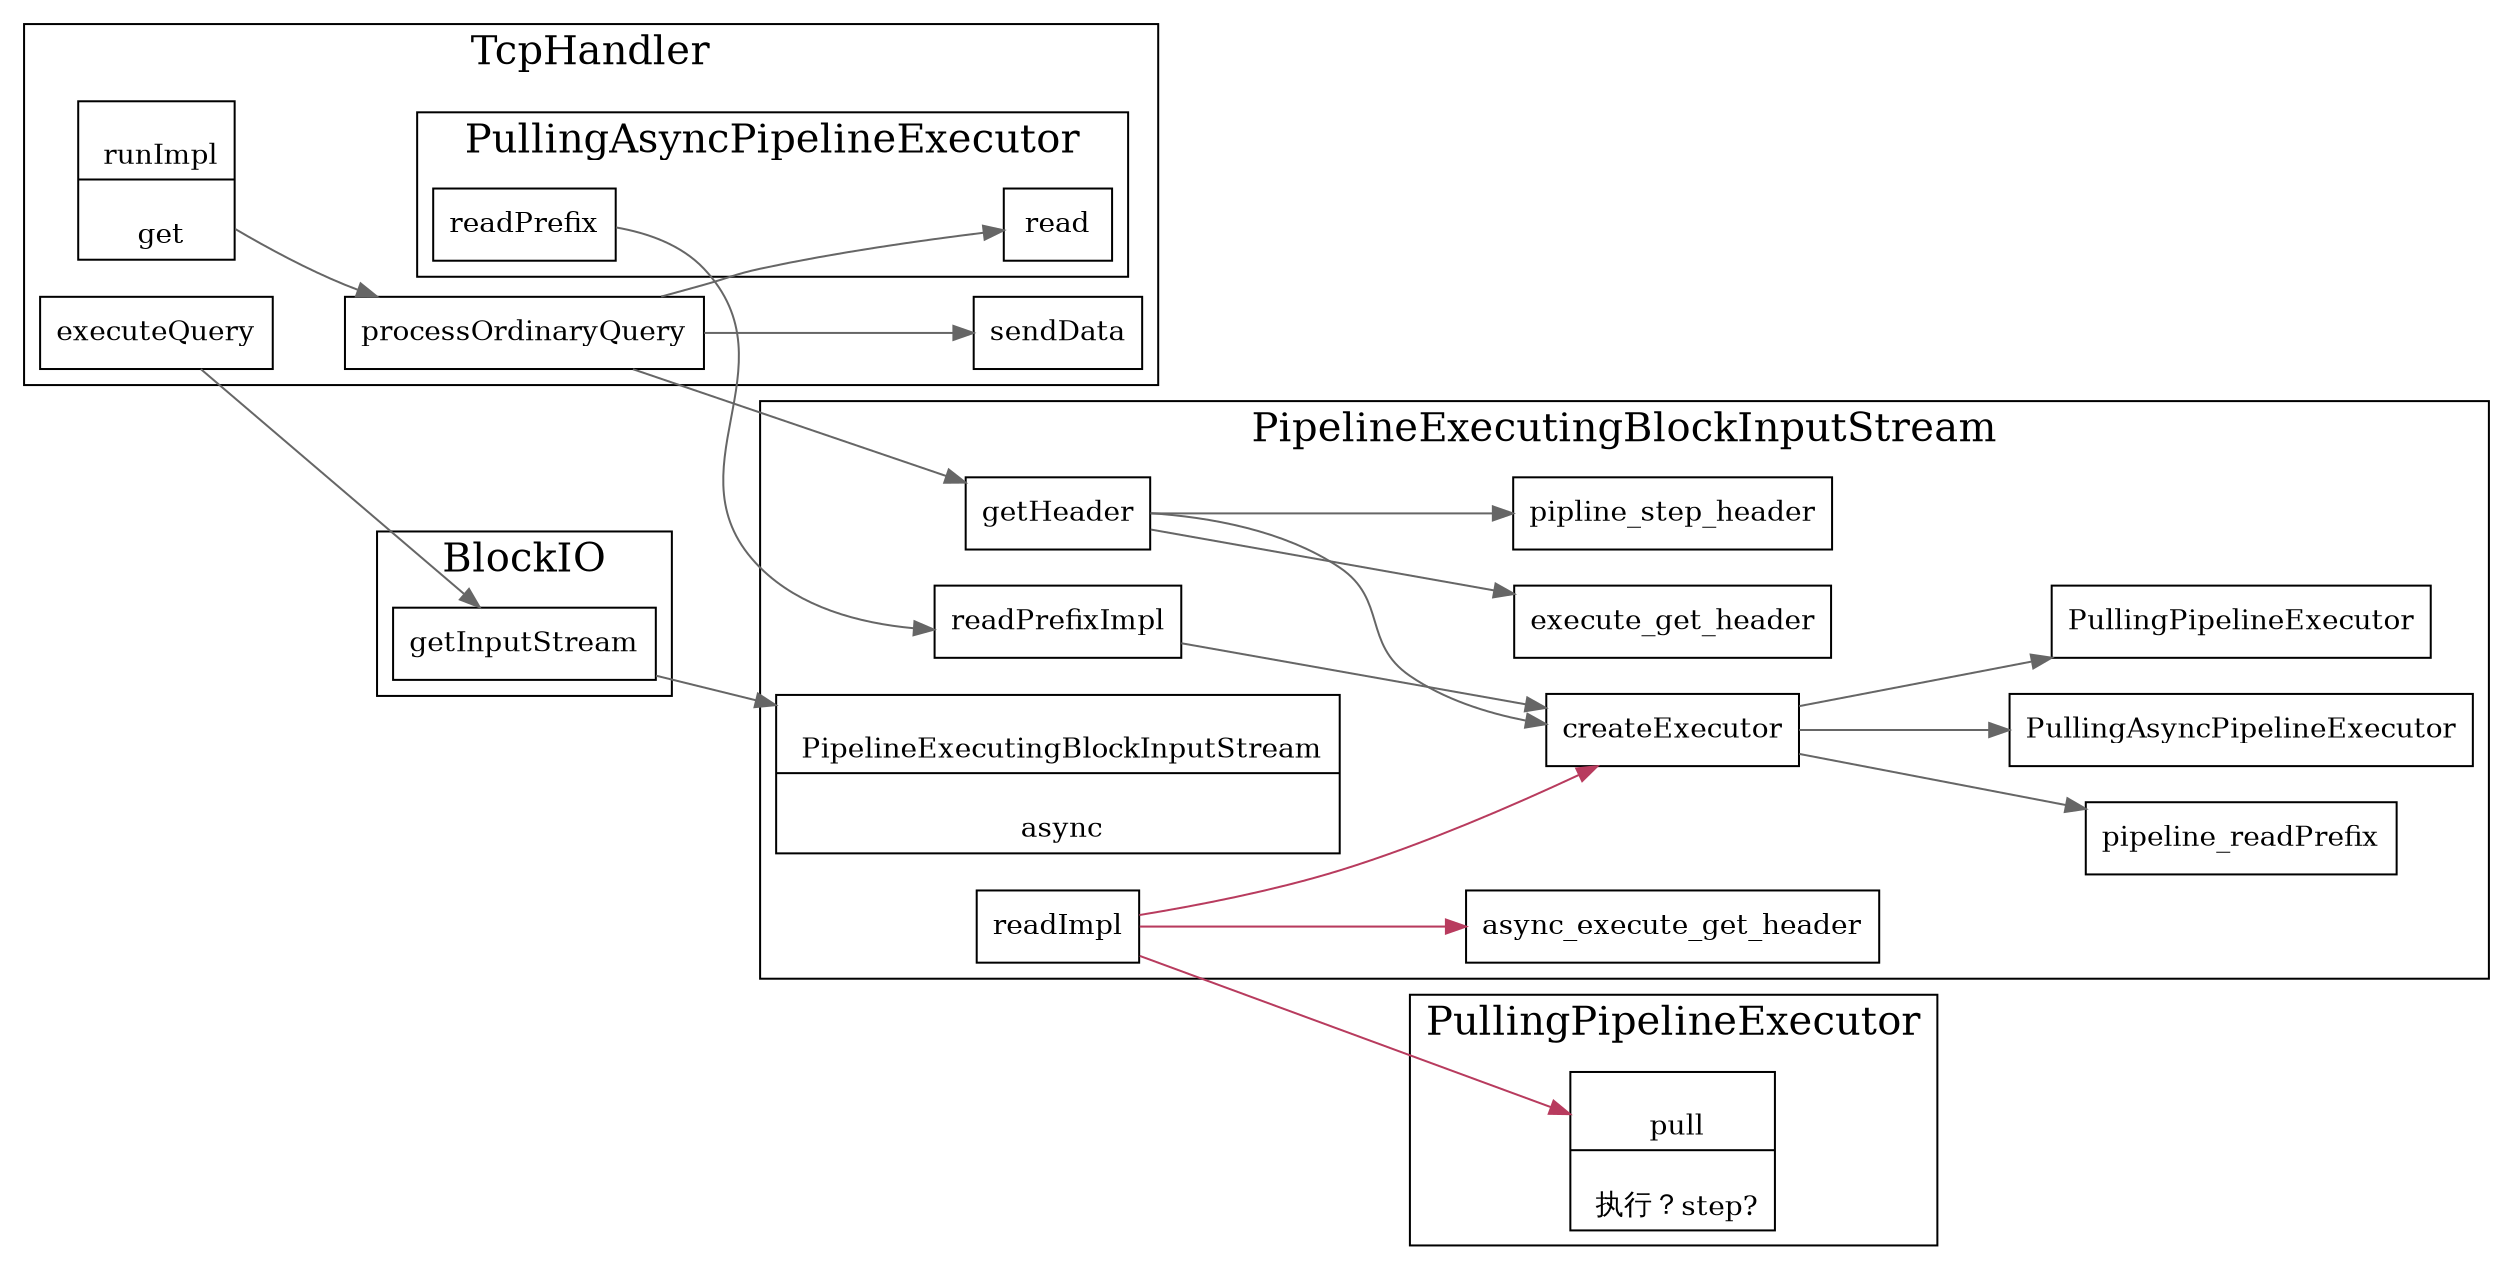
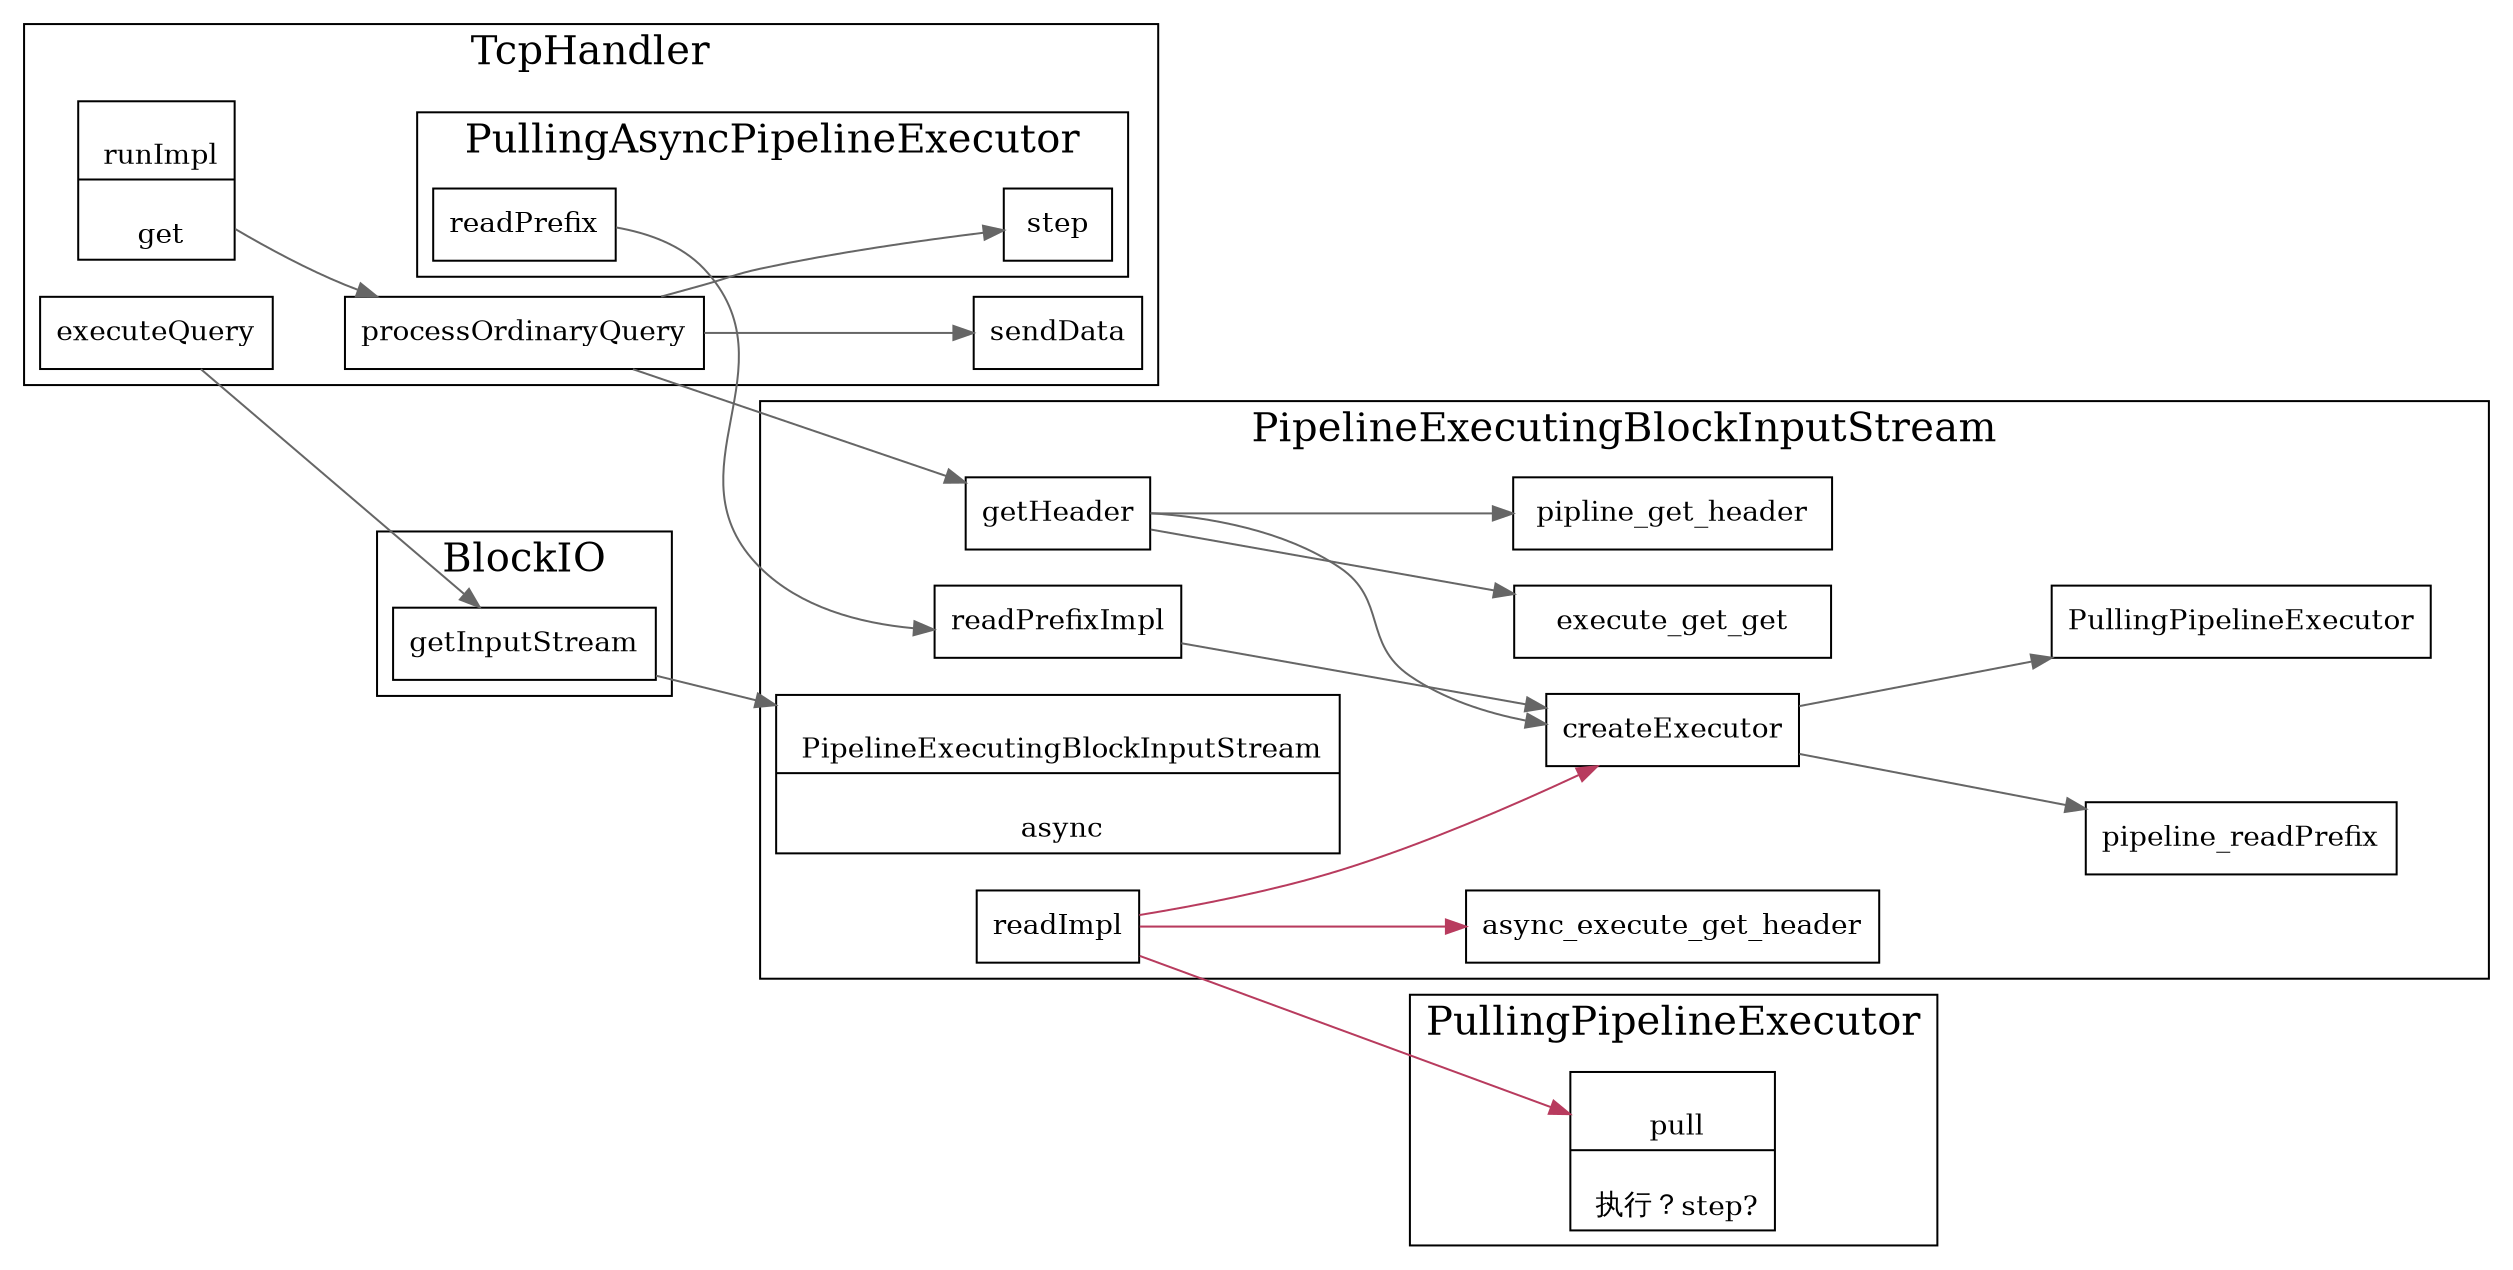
(1058, 225) -> (1058, 225)
(1673, 513) -> (1673, 513)
(1673, 622) -> (1673, 622)
(2241, 730) -> none
